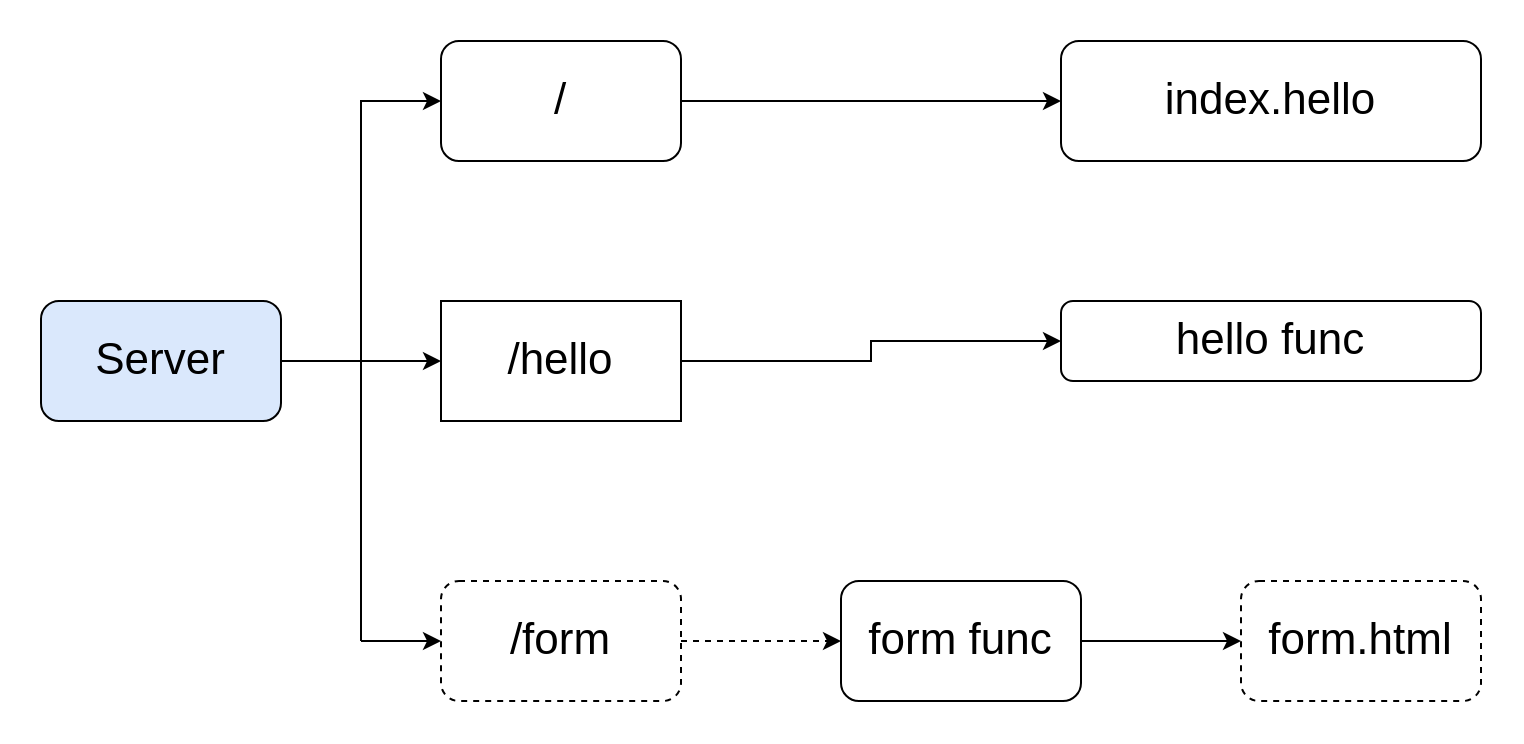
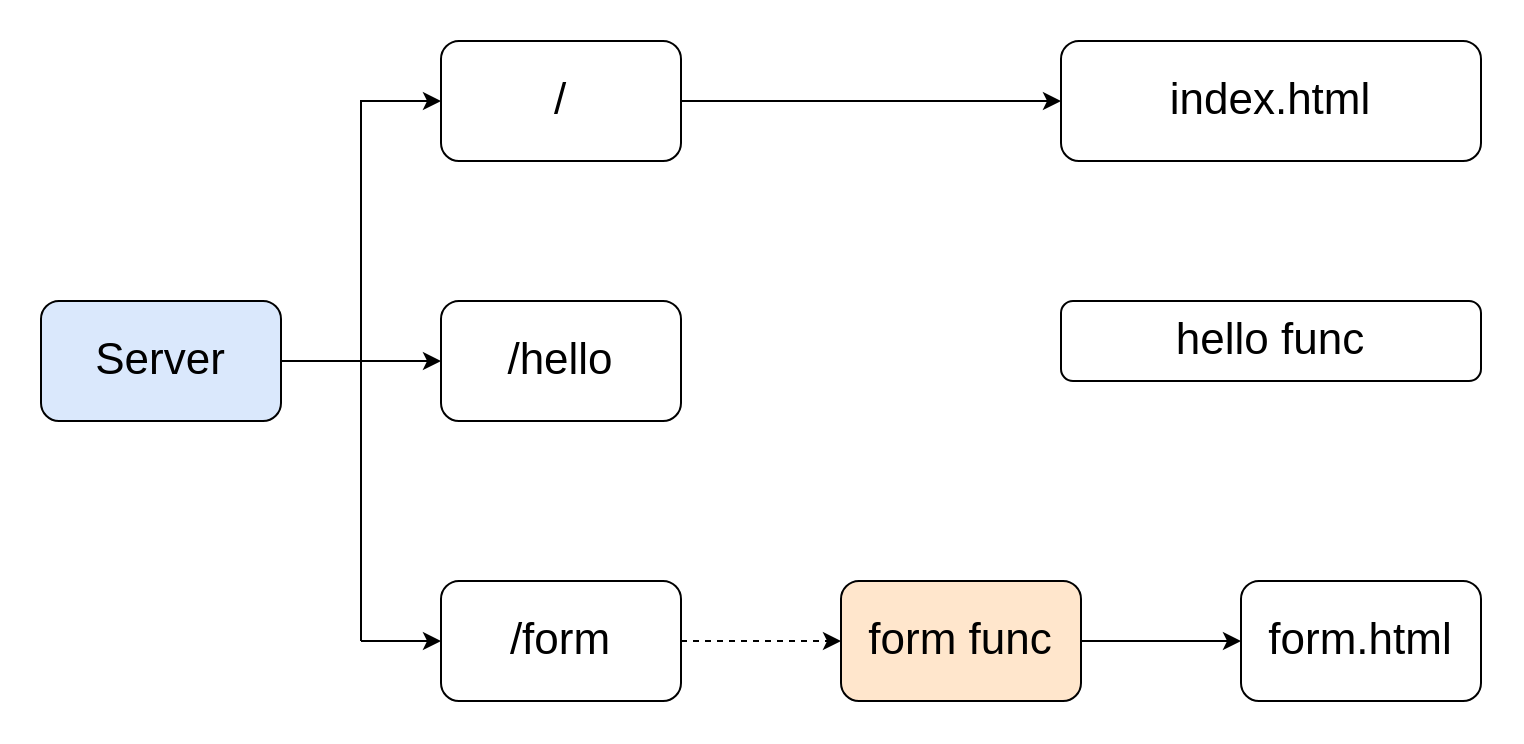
(1271, 101) -> (1271, 101)
(871, 358) -> none
(561, 361) -> (561, 361)
(561, 641) -> (561, 641)
(961, 641) -> (961, 641)
(1361, 641) -> (1361, 641)
